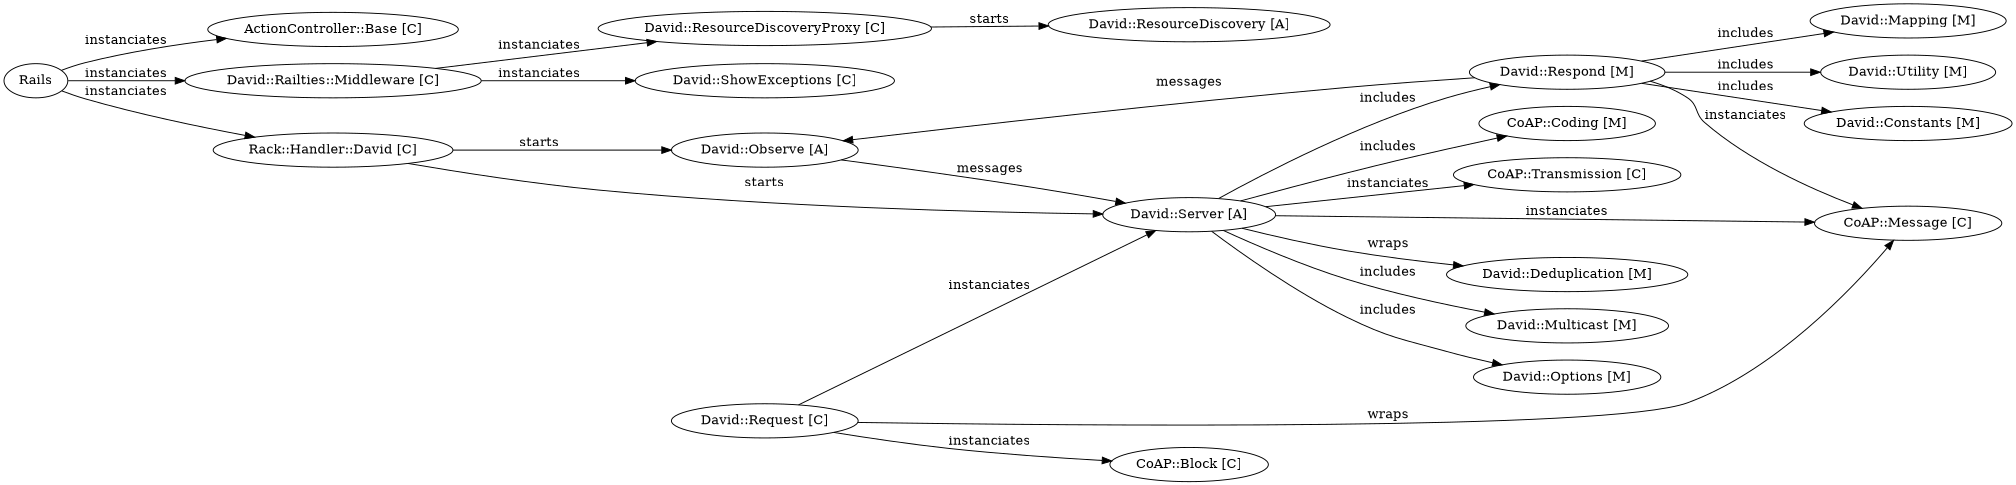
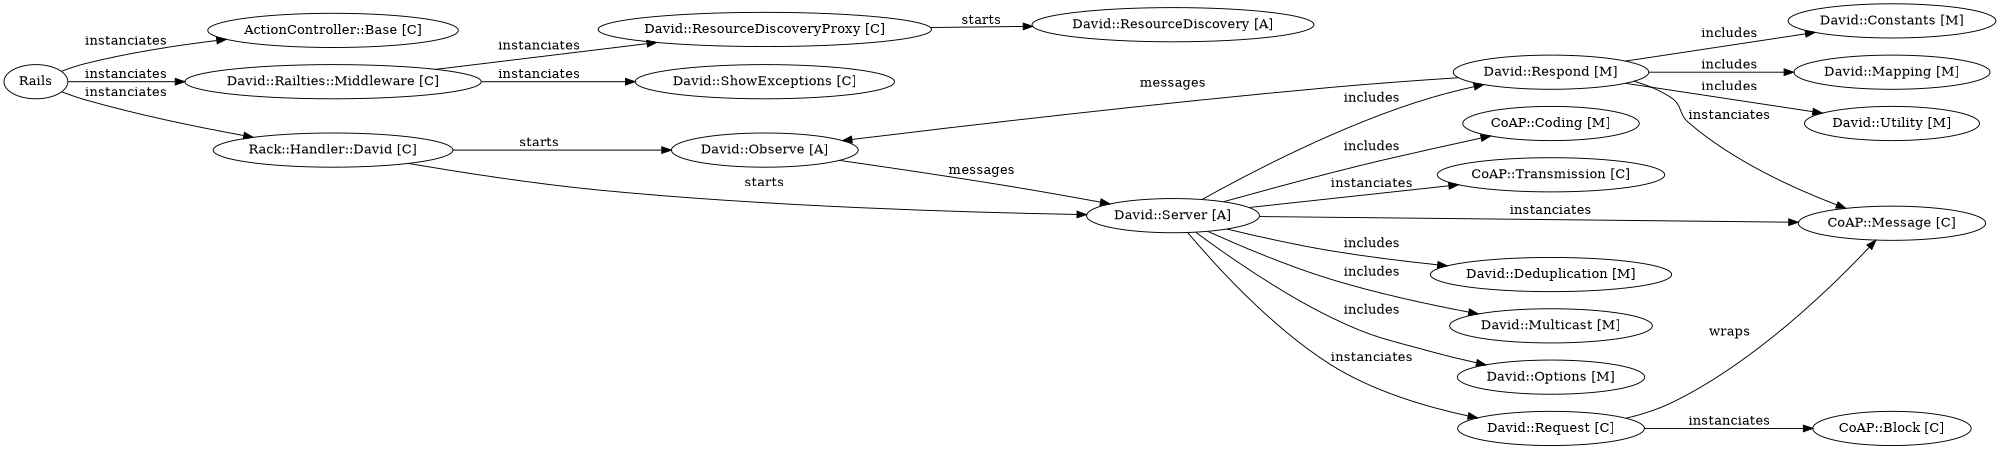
(1388, 244) -> (1372, 244)
(973, 320) -> (1311, 351)
